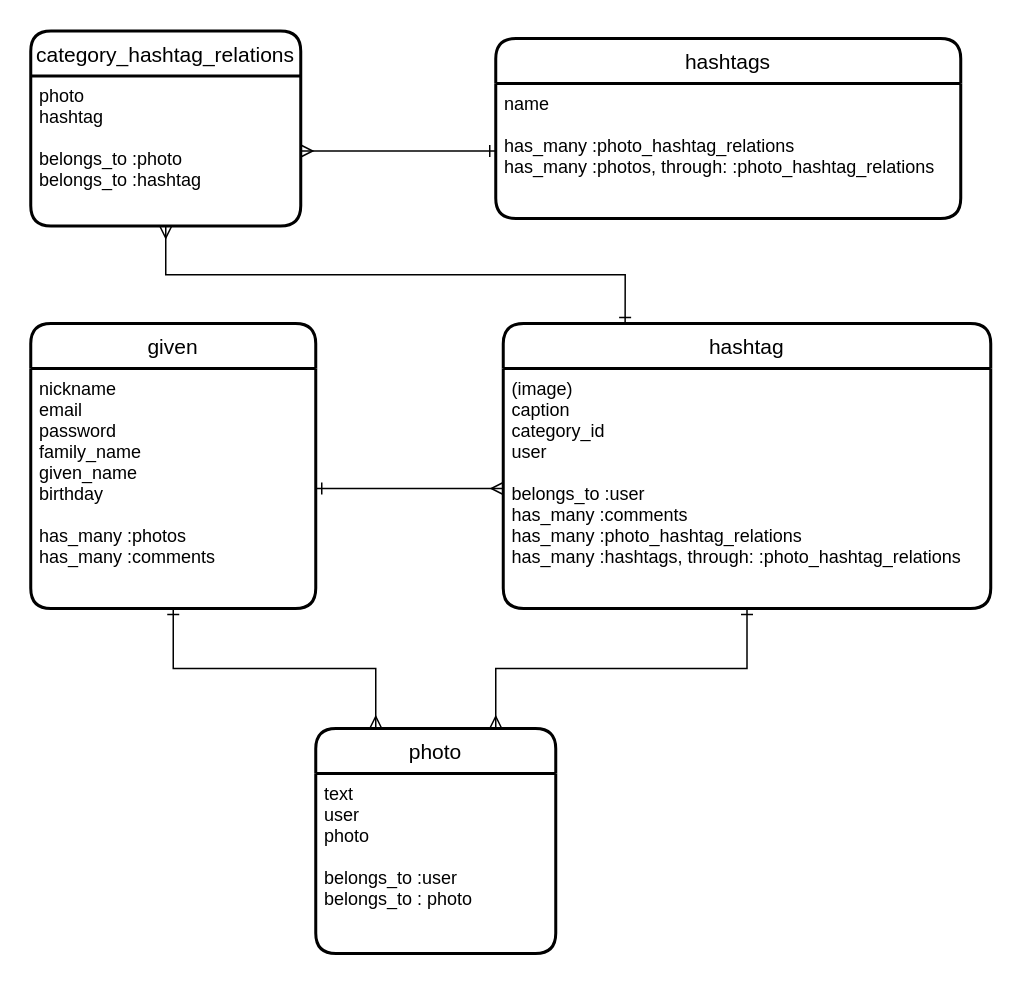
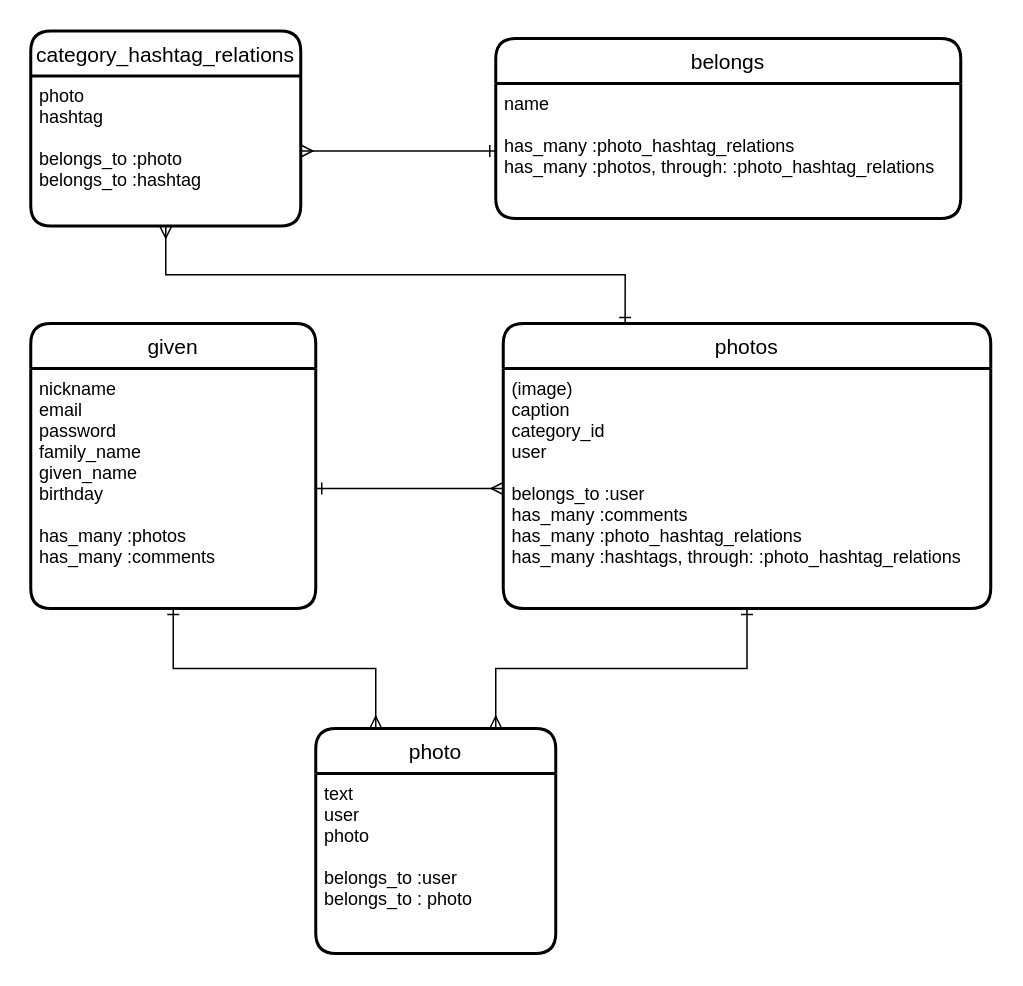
(728, 62) -> (728, 62)
(746, 347) -> (746, 347)
